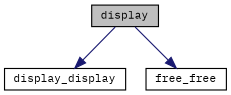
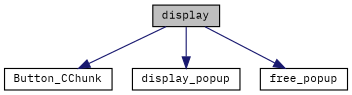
none -> (58, 79)
(65, 79) -> (186, 79)
(186, 79) -> (304, 79)
